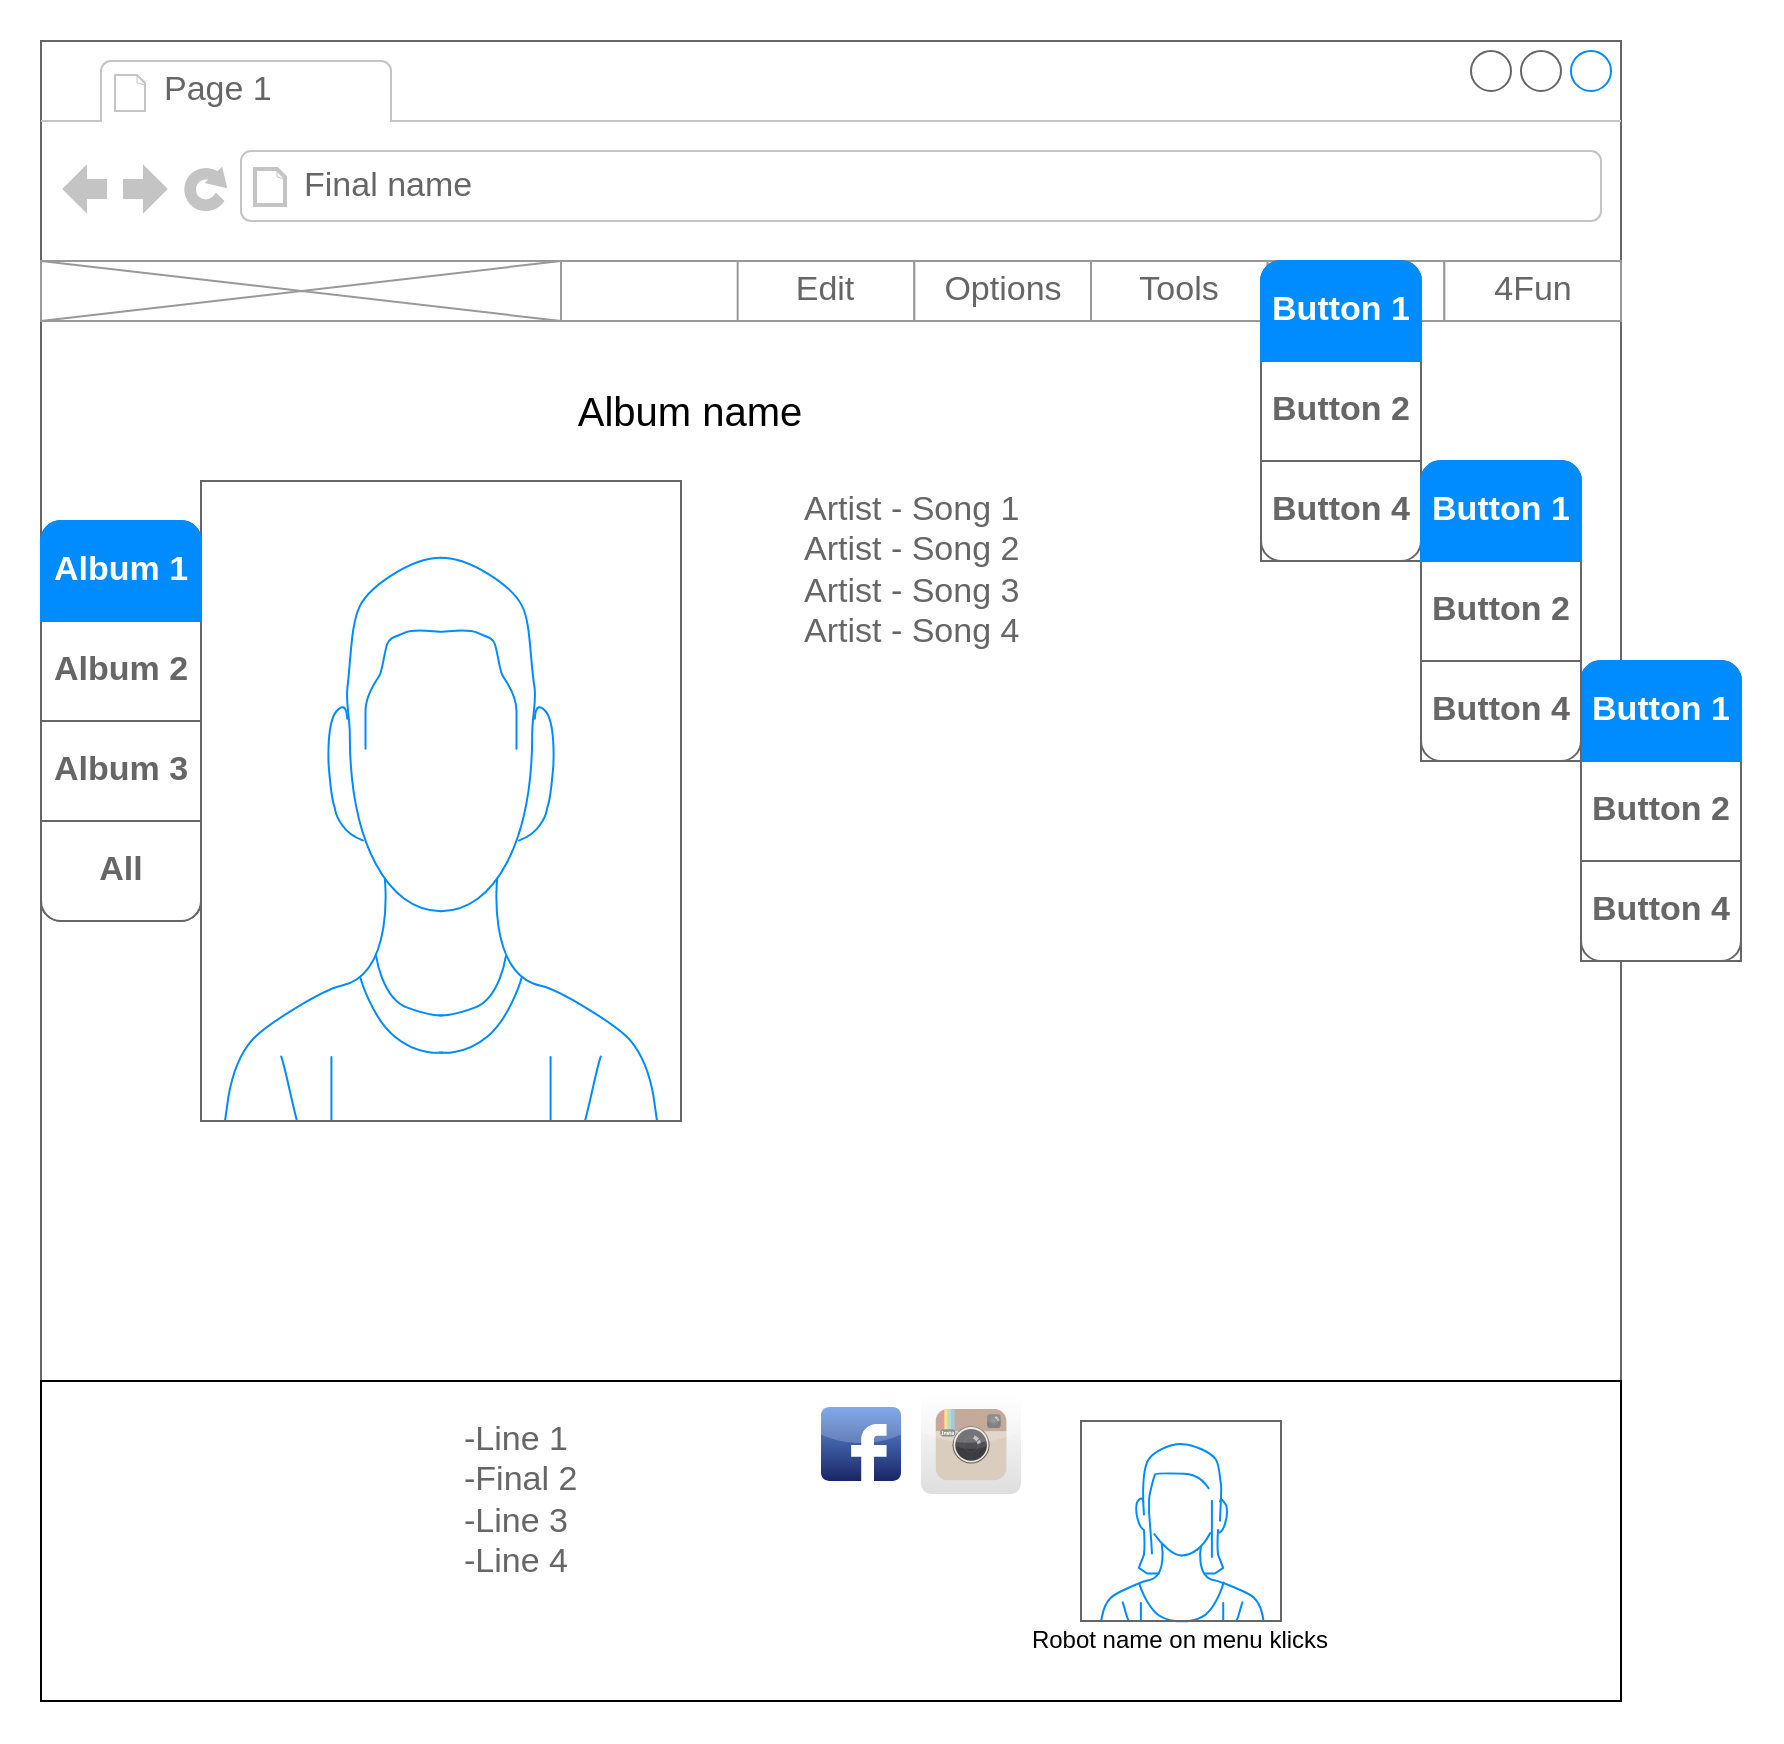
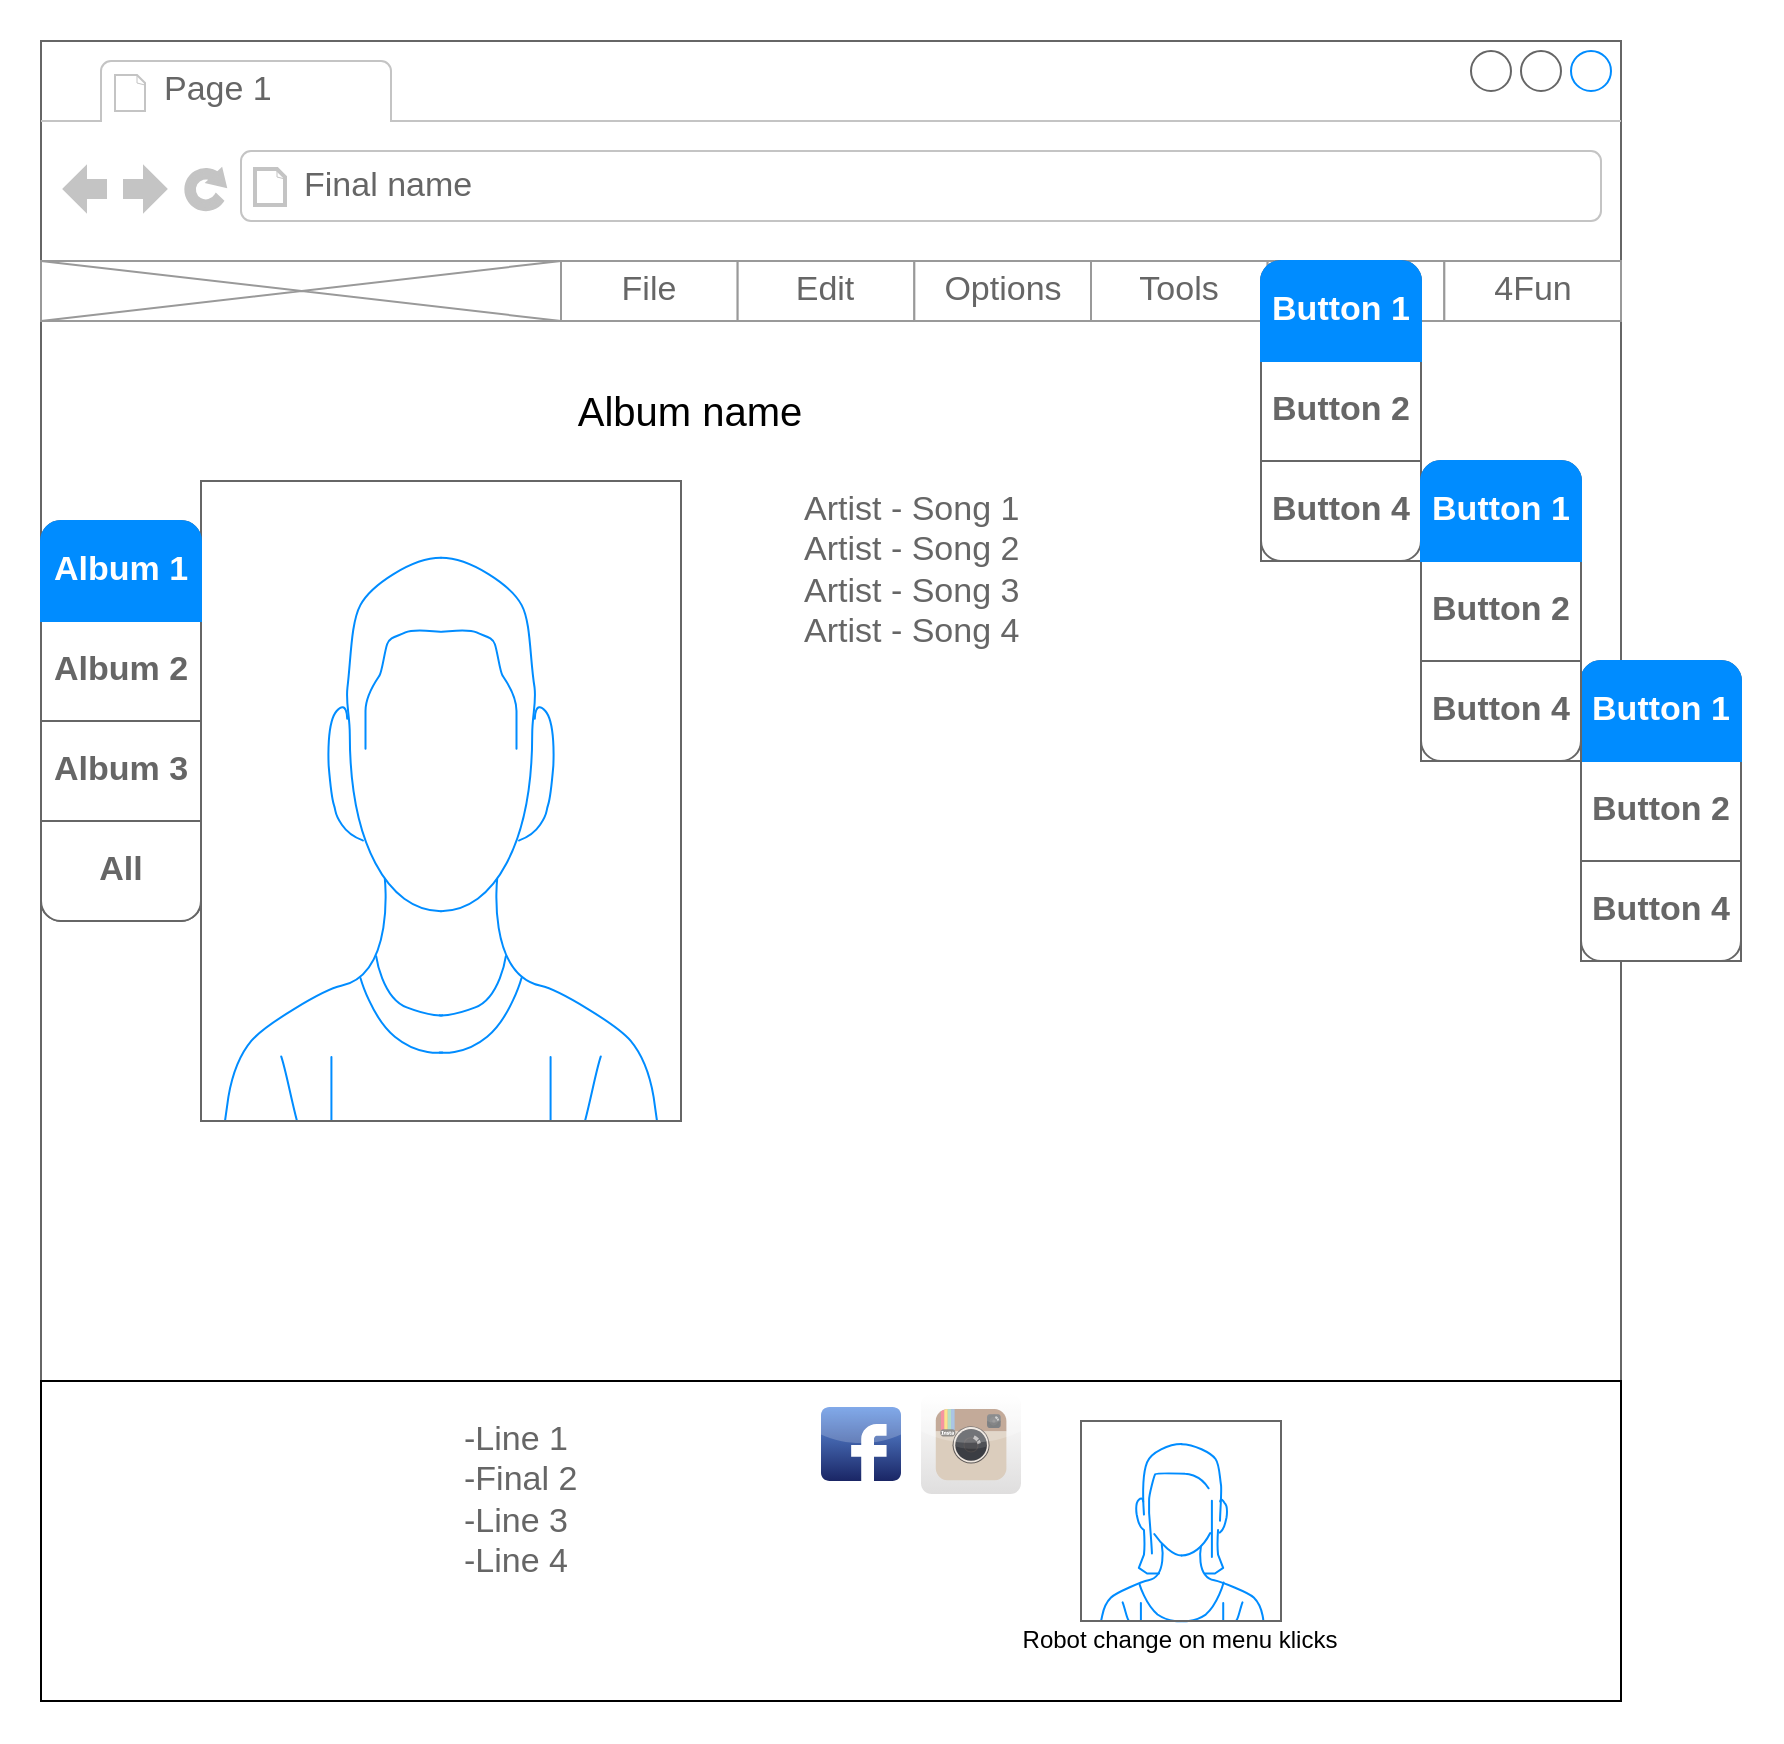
none -> (649, 291)
(1181, 1641) -> (1181, 1641)
